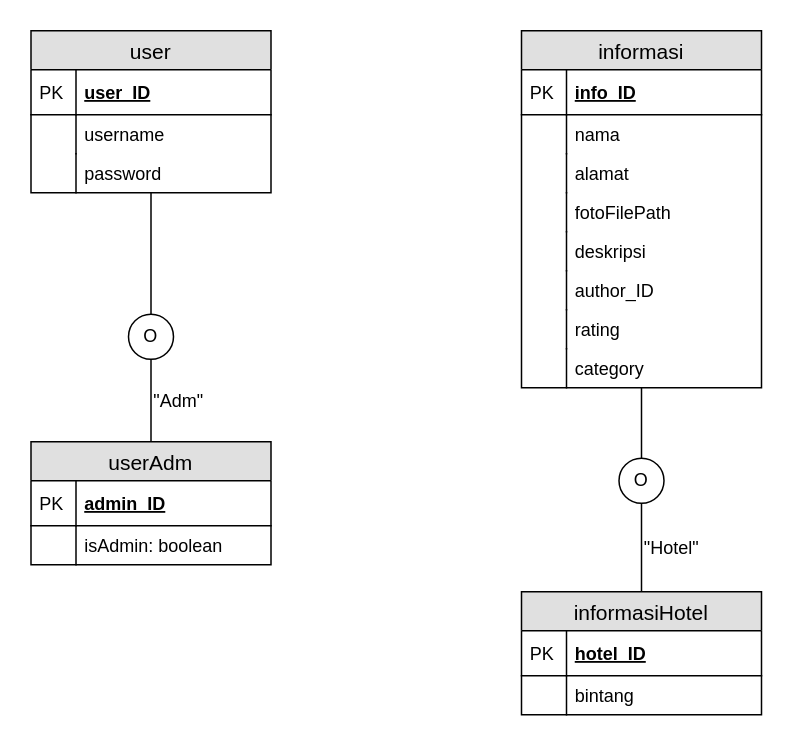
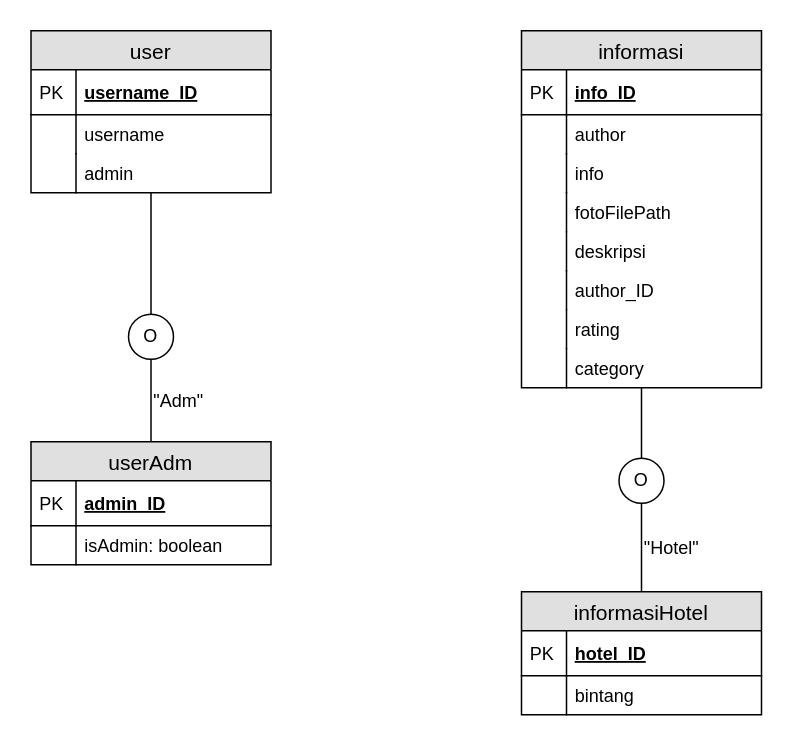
(119, 93) -> (139, 93)
(595, 135) -> (605, 135)
(124, 174) -> (107, 174)
(602, 174) -> (592, 174)
